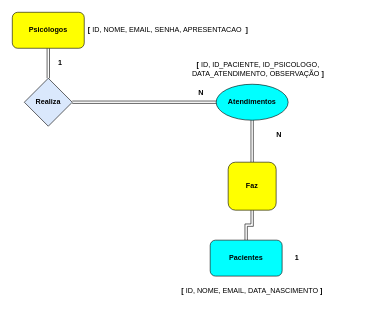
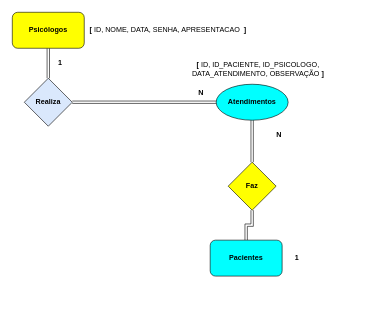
(168, 30) -> (168, 30)
(252, 186) -> (252, 186)
(252, 291) -> none
